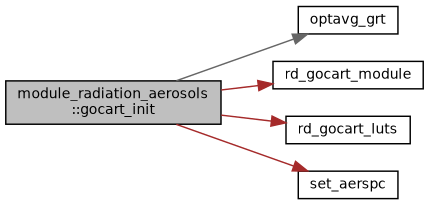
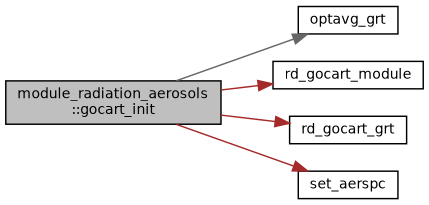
(348, 130) -> (348, 130)
